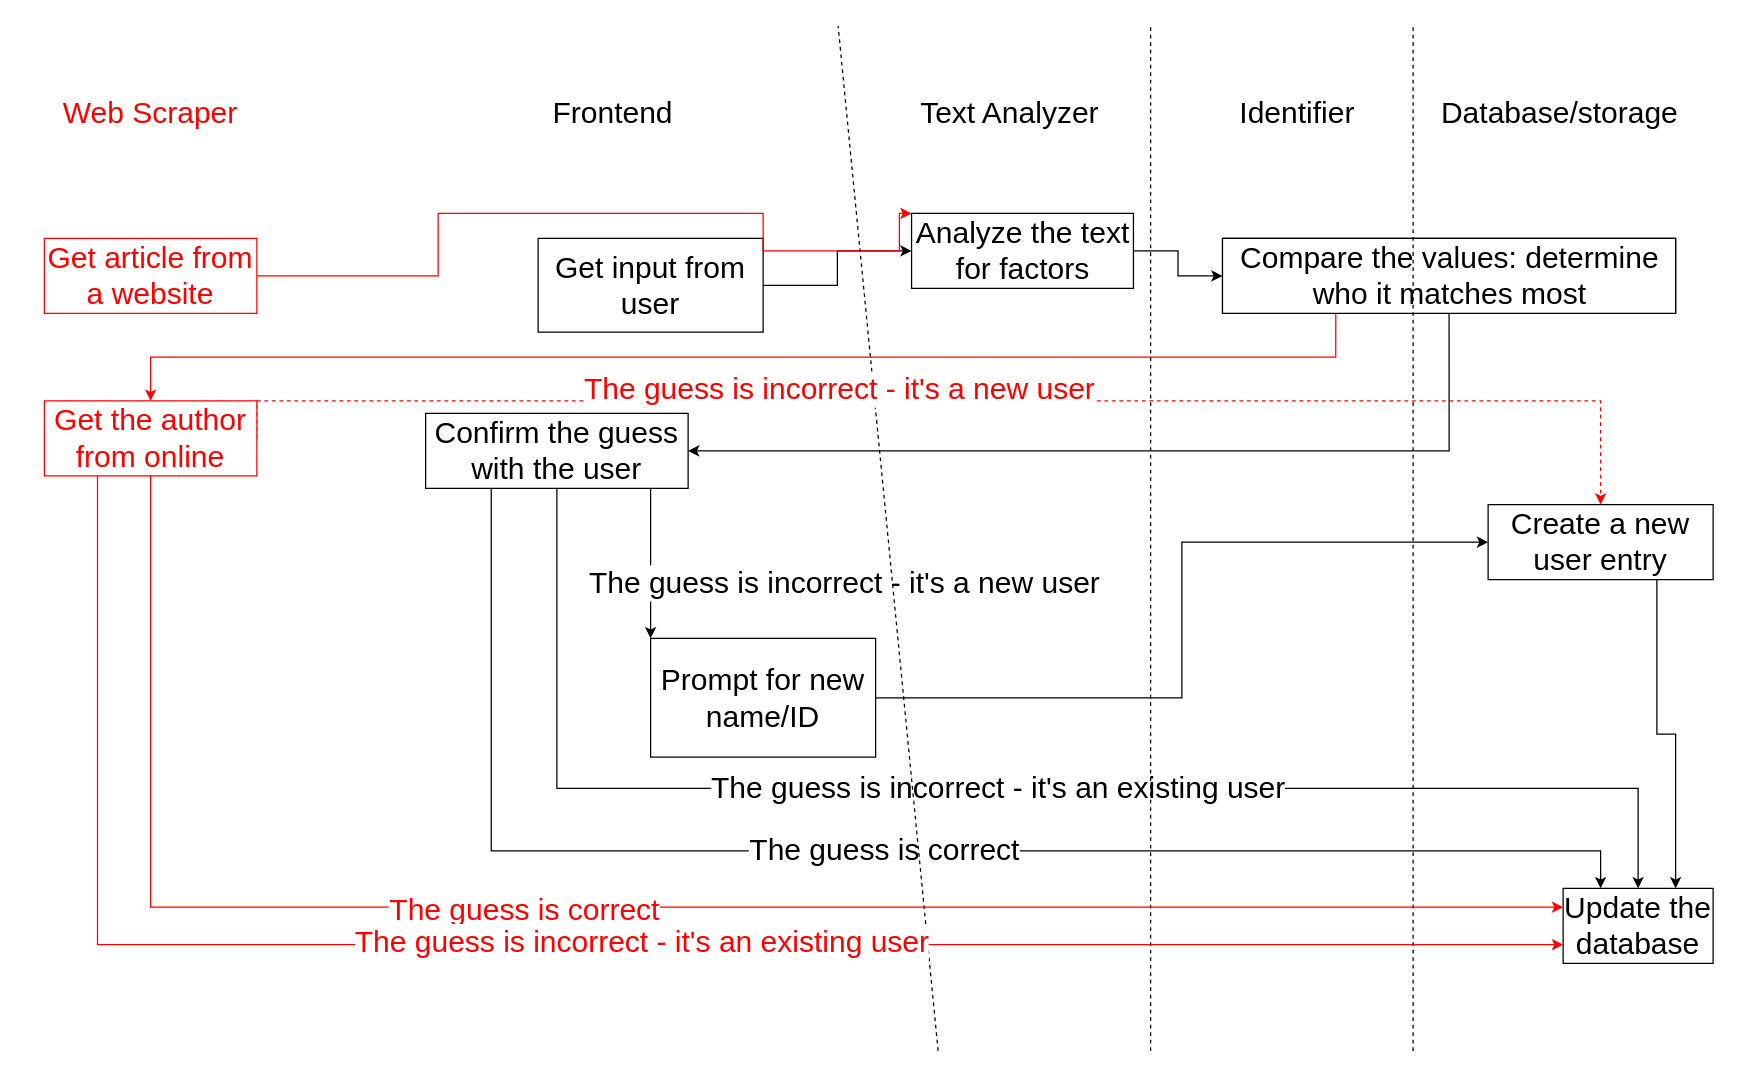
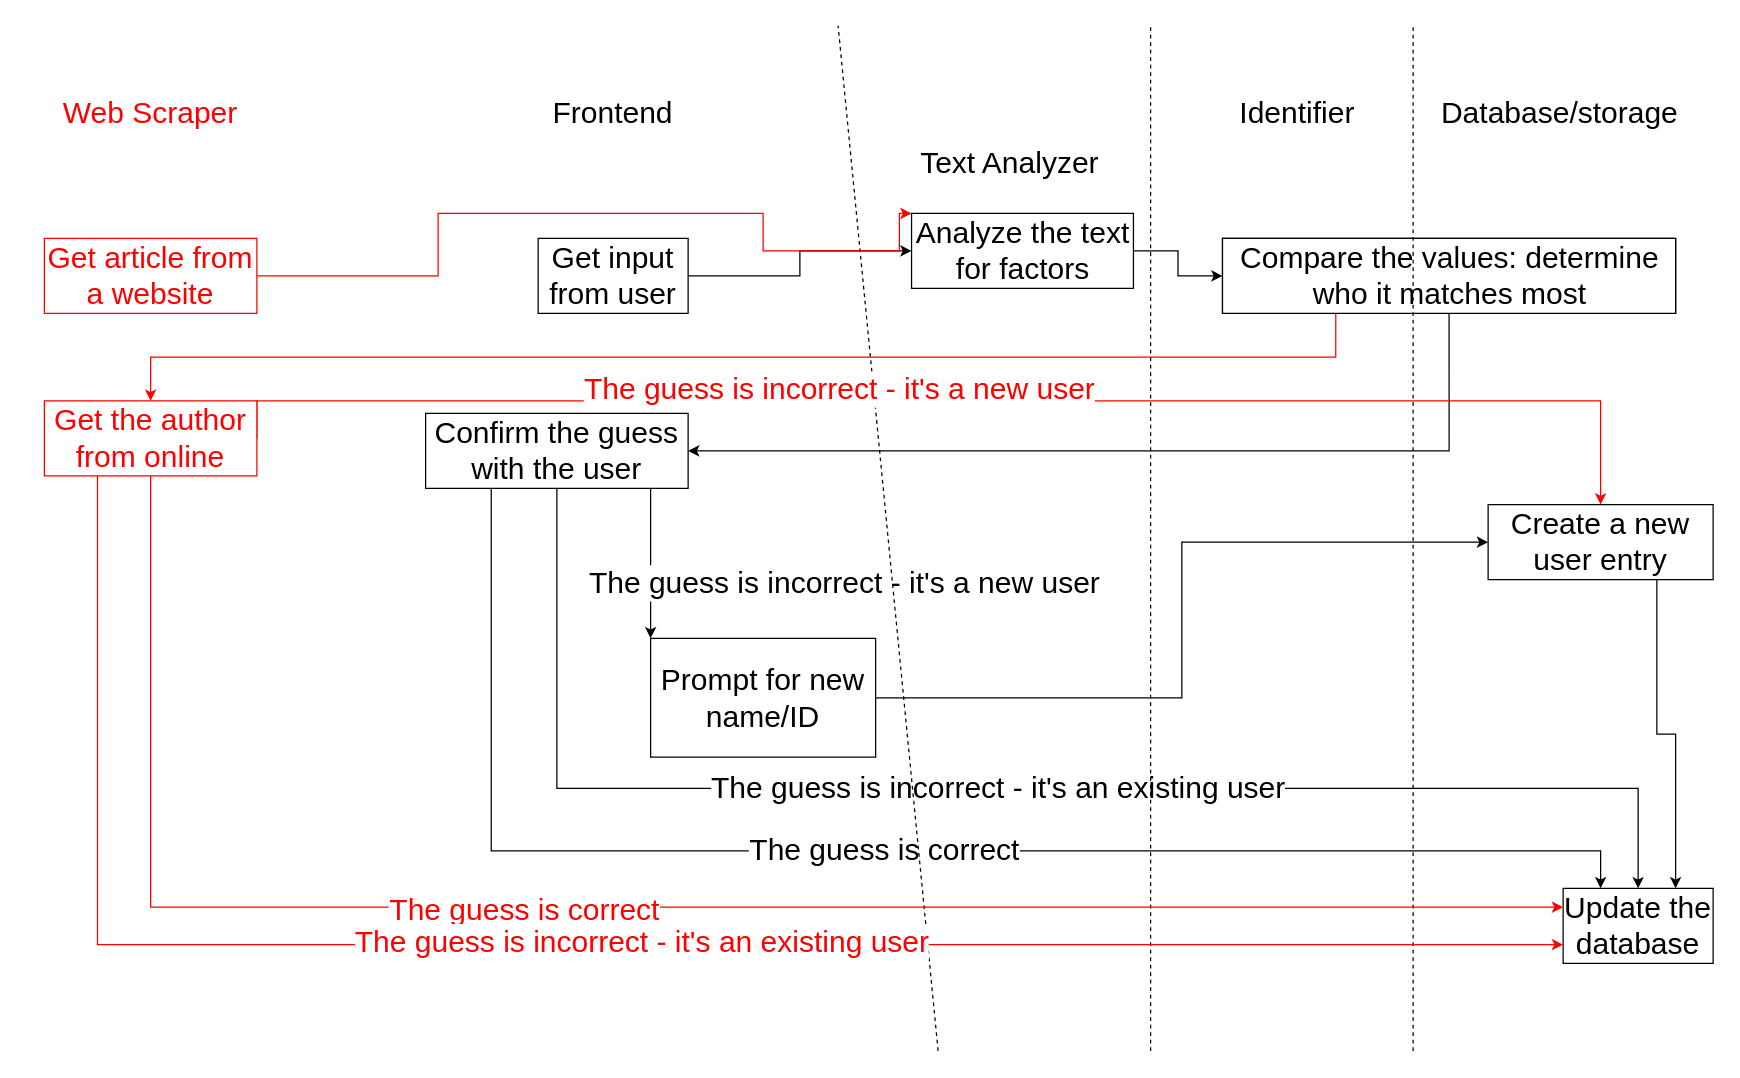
(1010, 113) -> (1010, 163)
(651, 285) -> (613, 276)
(1395, 401) -> (1395, 401)
